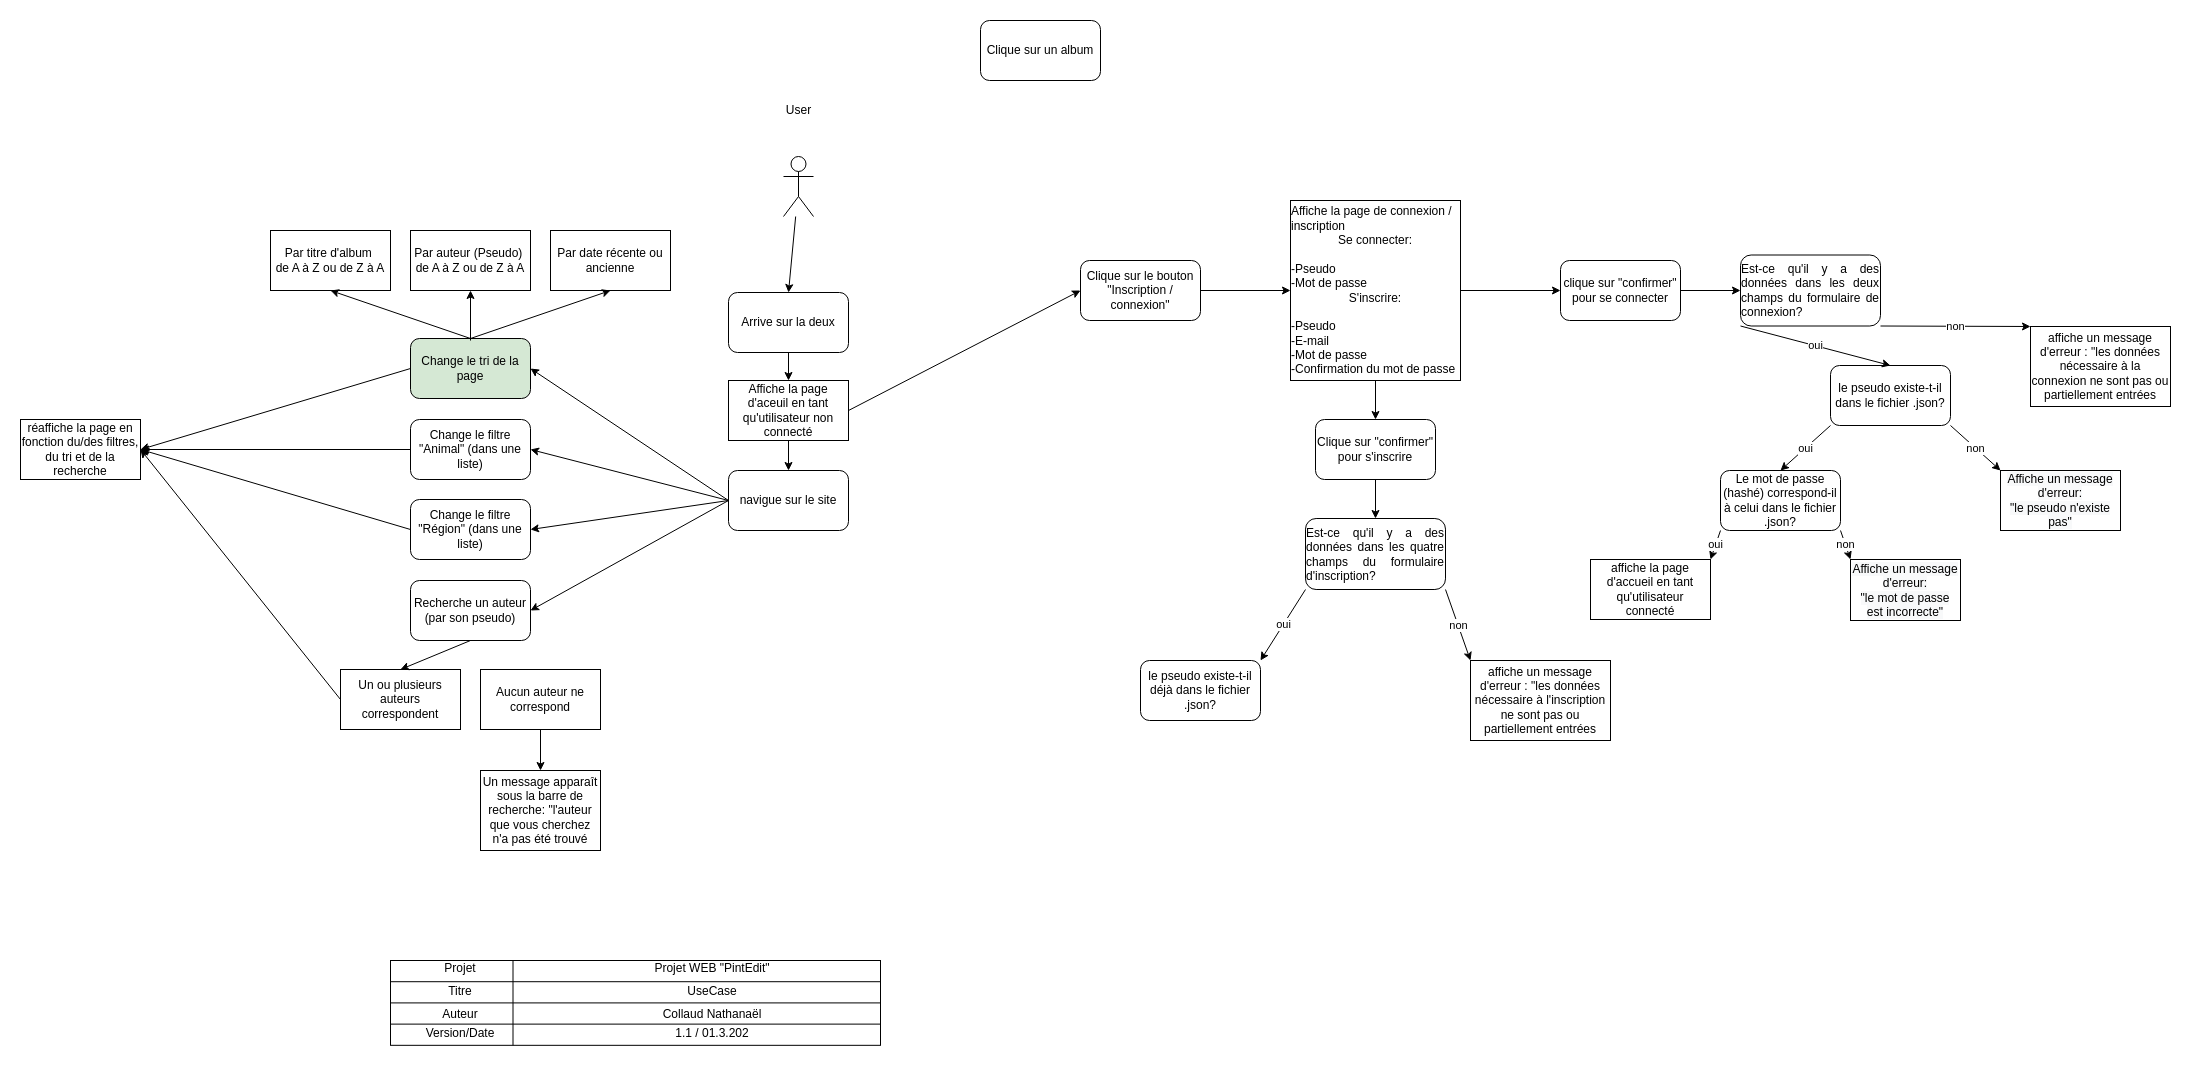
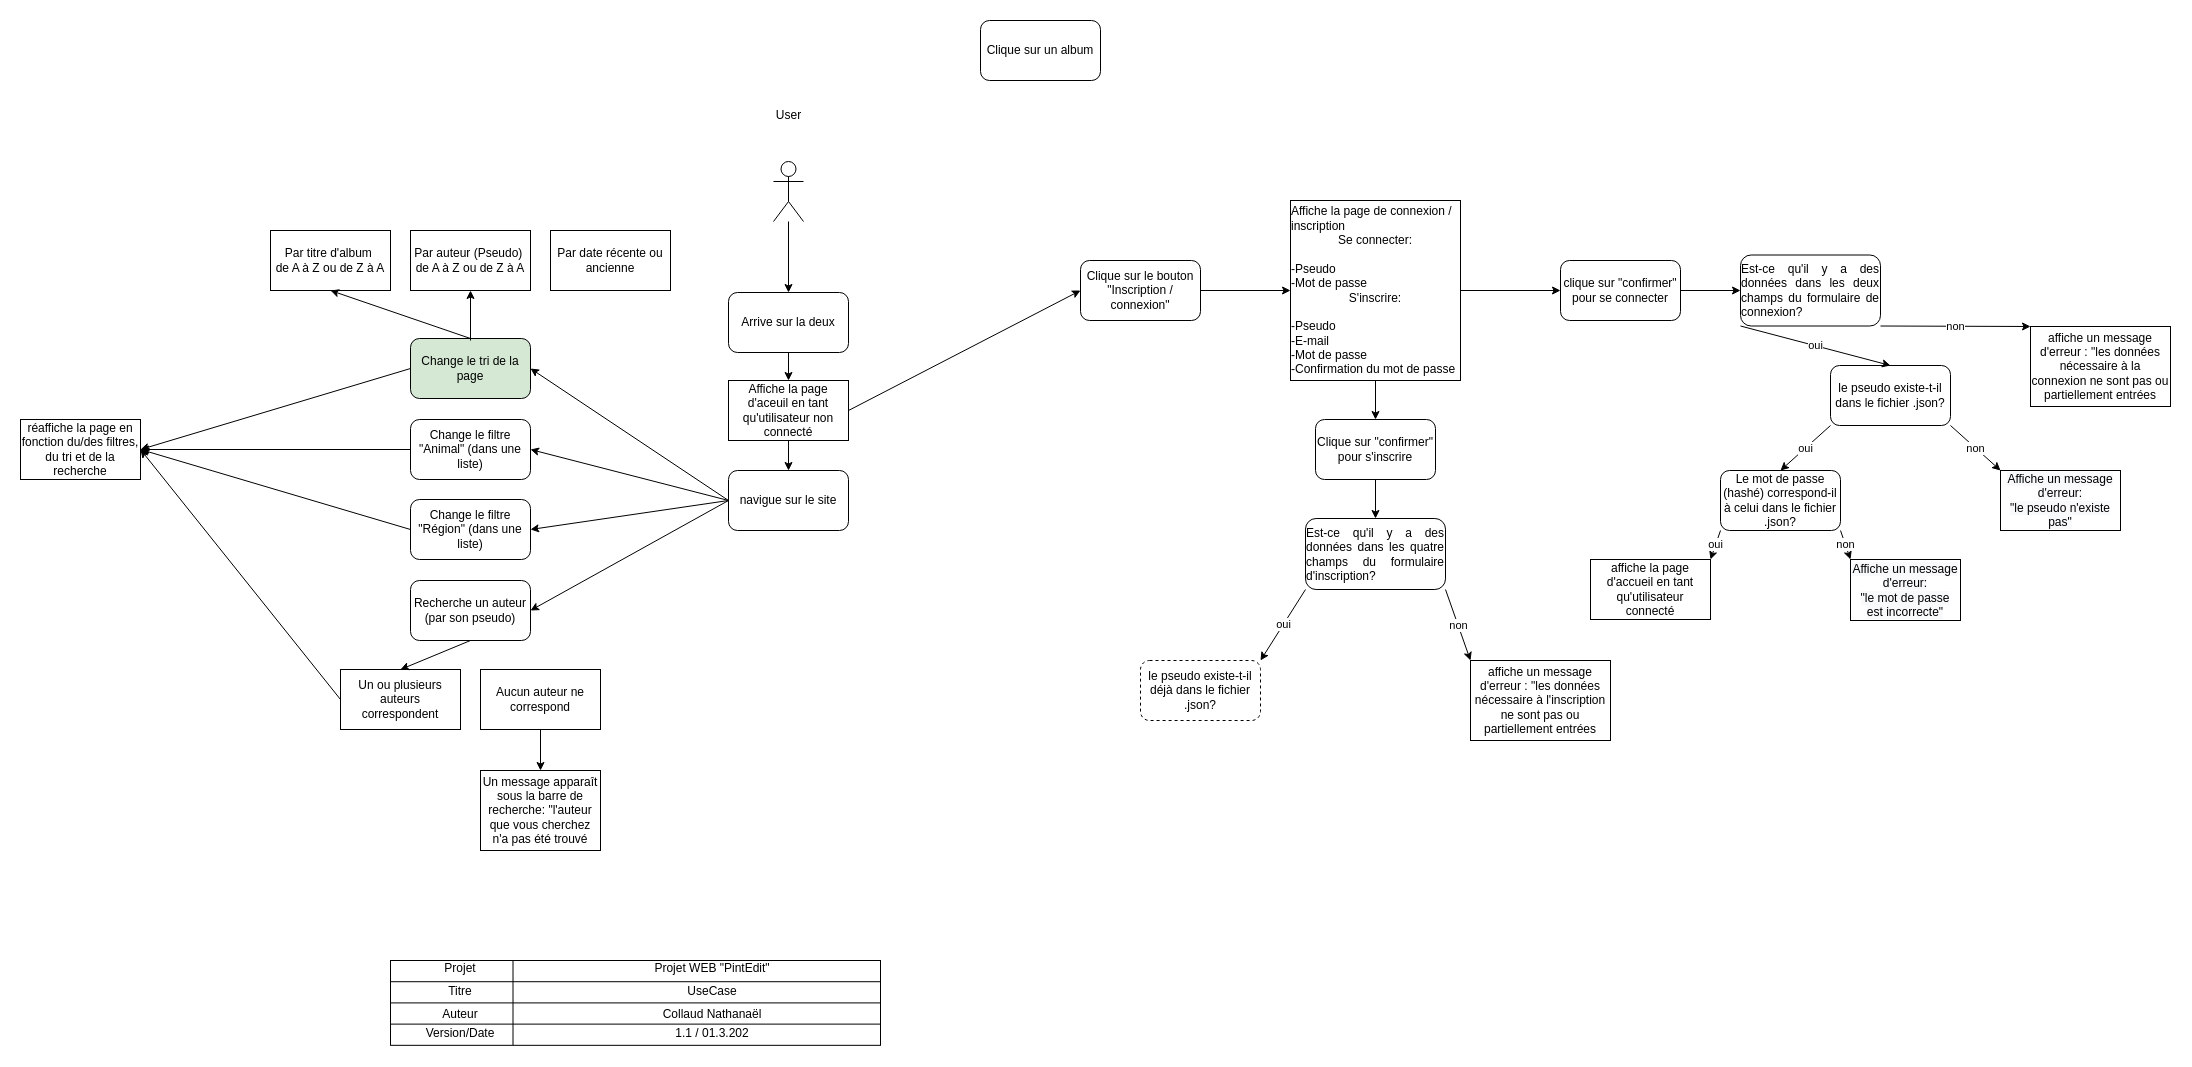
(799, 187) -> (789, 192)
(538, 315) -> none
(1201, 691) -> (1201, 691)
